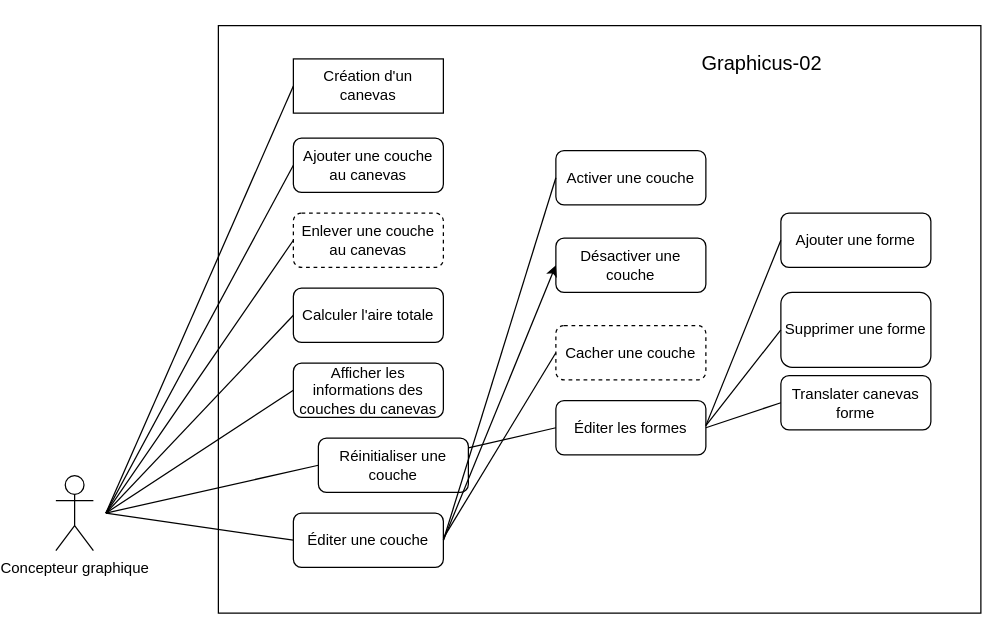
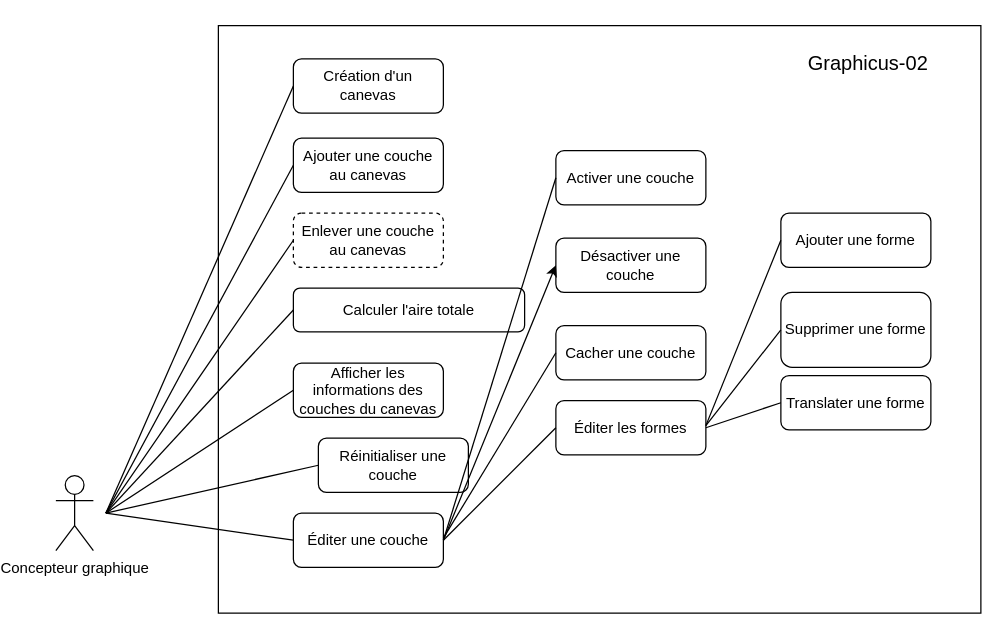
(762, 63) -> (868, 63)
(368, 86) -> (368, 86)
(368, 315) -> (409, 310)
(631, 353) -> (631, 353)
(856, 403) -> (856, 403)
(512, 438) -> (501, 482)
